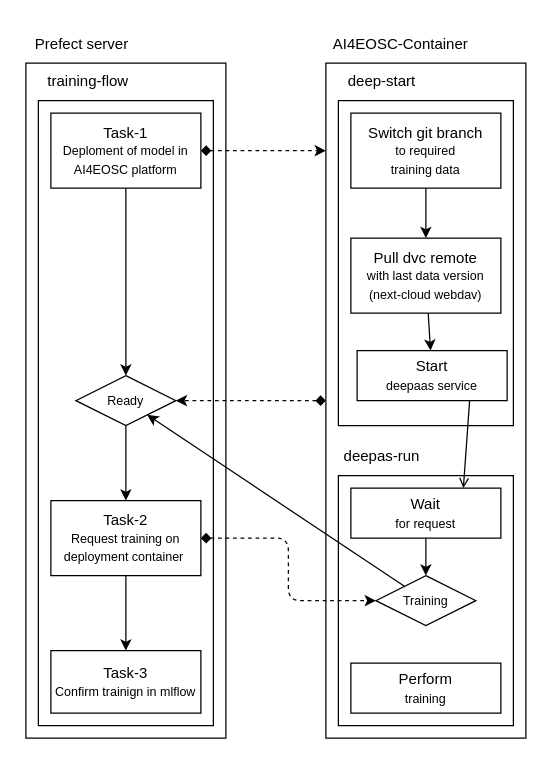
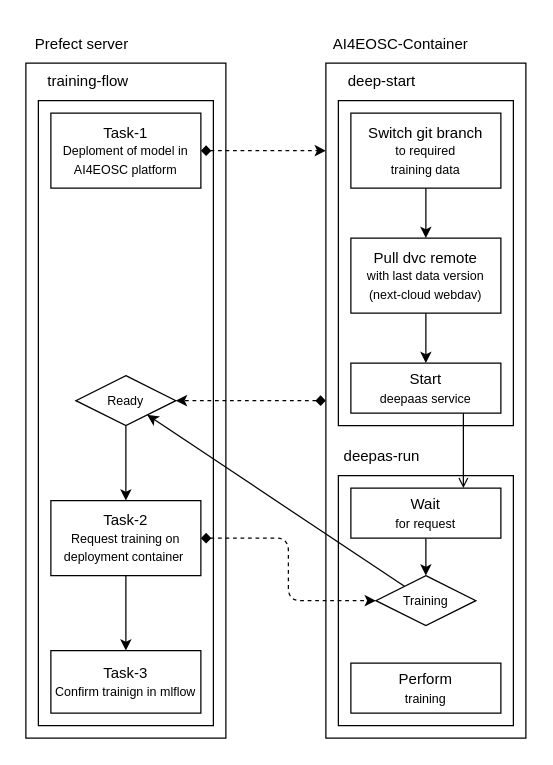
(126, 277) -> none
(432, 376) -> (426, 388)
